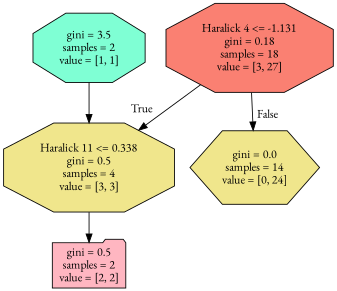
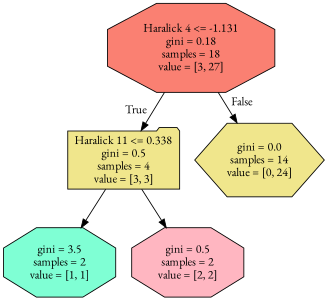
(89, 98) -> (96, 205)
(89, 168) -> (124, 160)
(89, 265) -> (188, 262)
